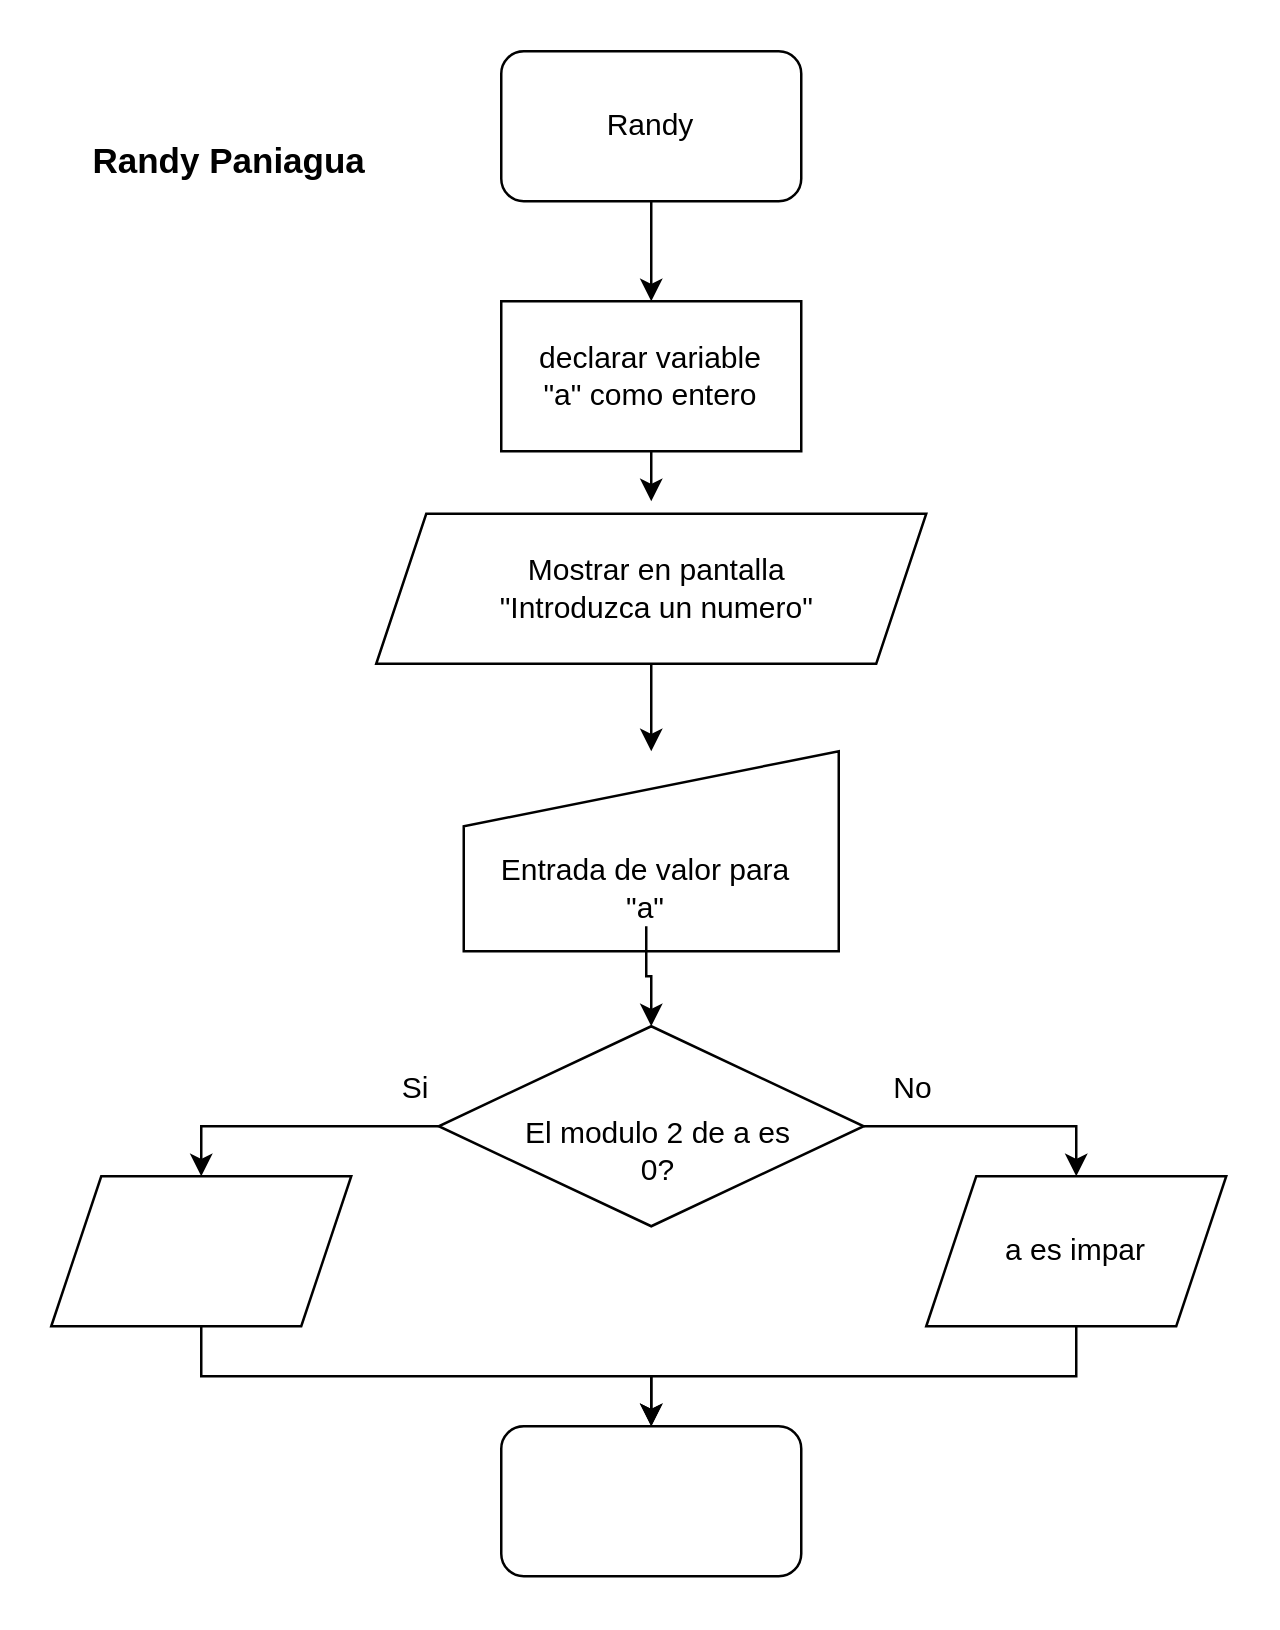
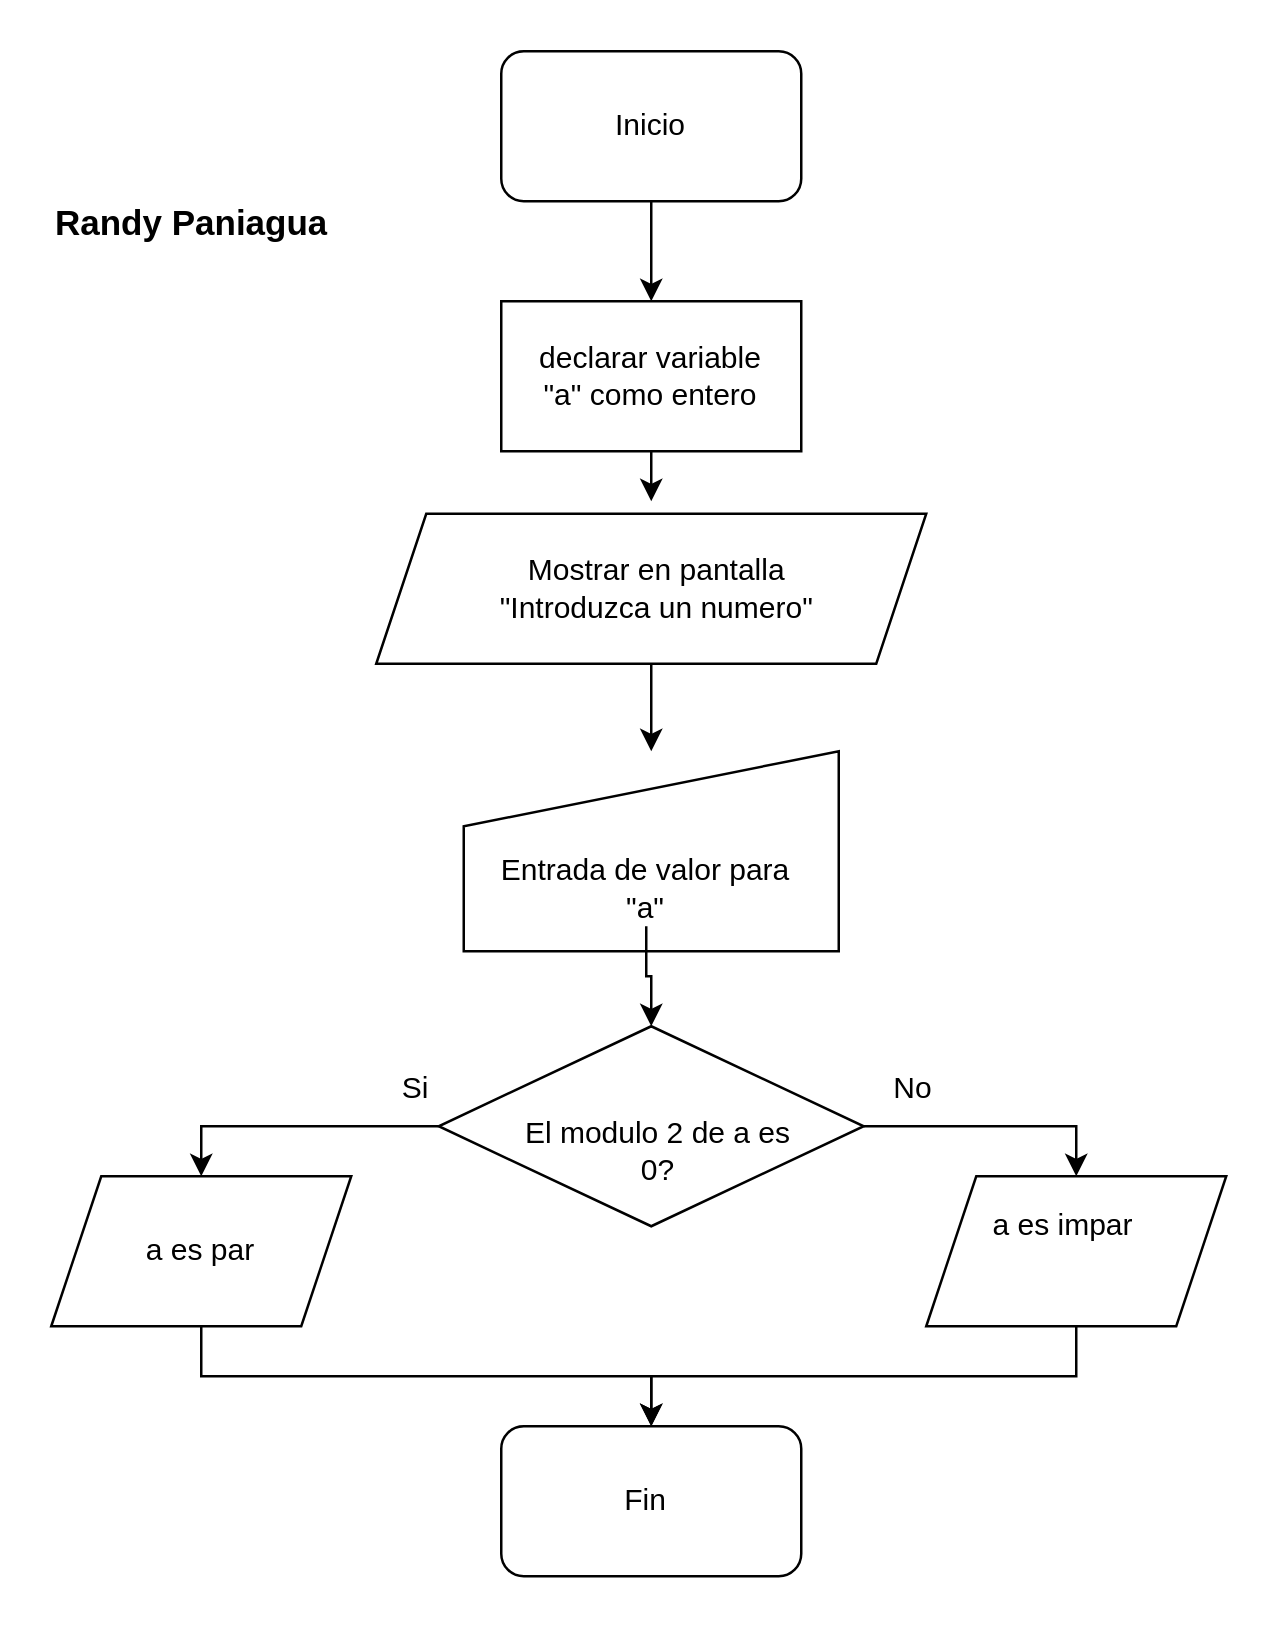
(651, 126) -> (651, 126)
(256, 151) -> (219, 214)
none -> (201, 1251)
(1076, 1251) -> (1064, 1226)
none -> (646, 1501)
